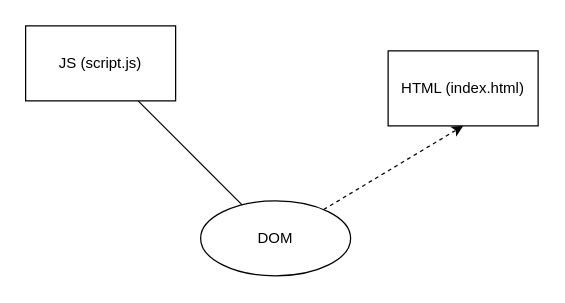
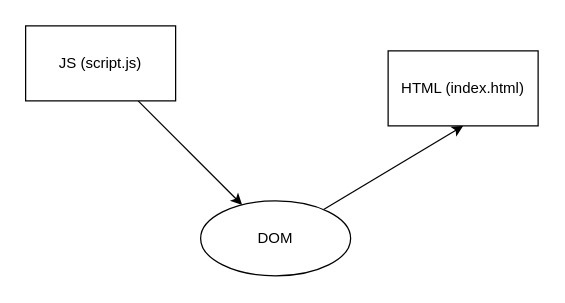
(389, 170) -> (389, 170)
(237, 200) -> (235, 198)
